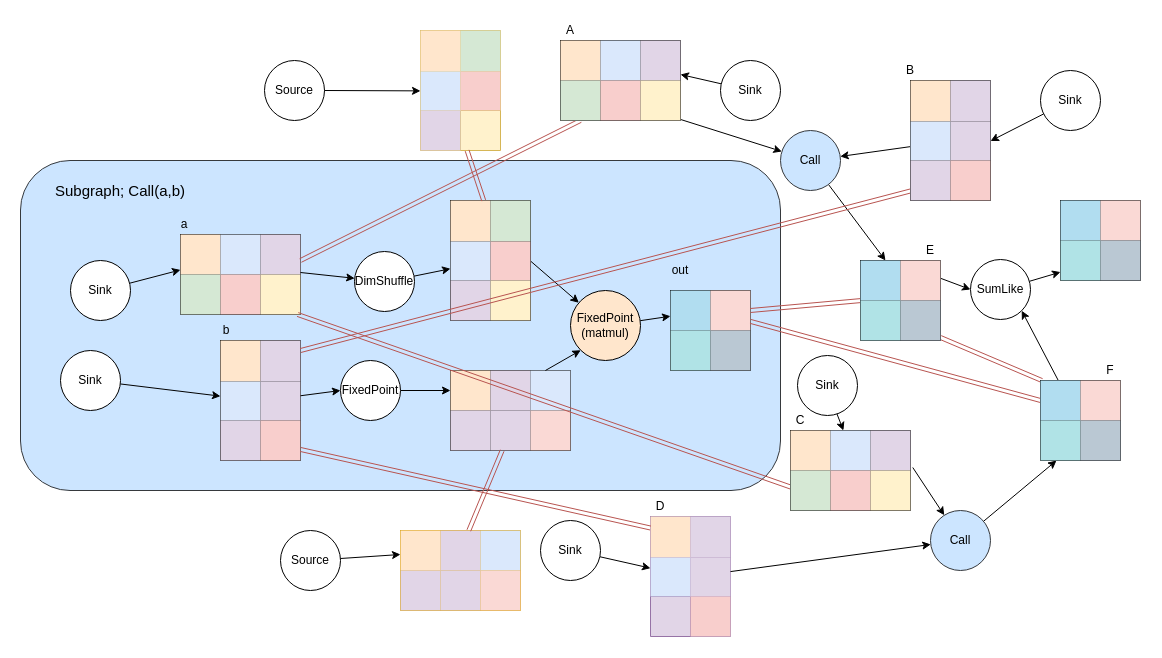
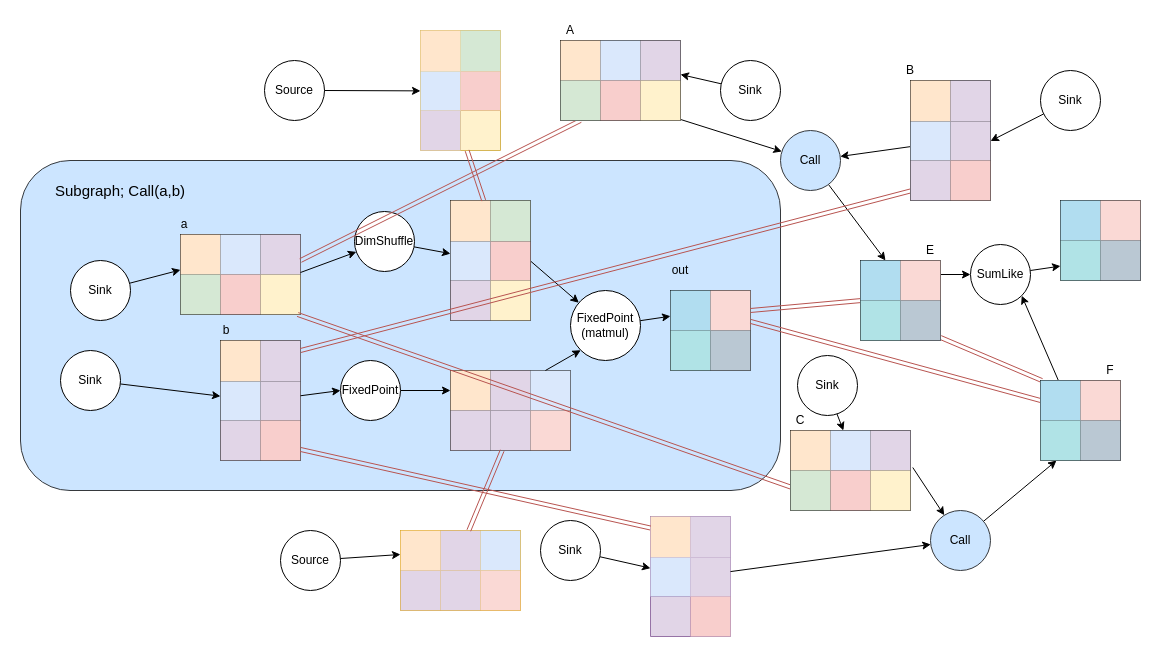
(385, 282) -> (385, 242)
(1001, 290) -> (1001, 275)
(606, 326) -> (606, 326)
(661, 507) -> none
